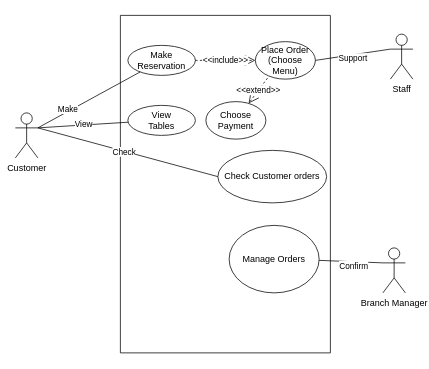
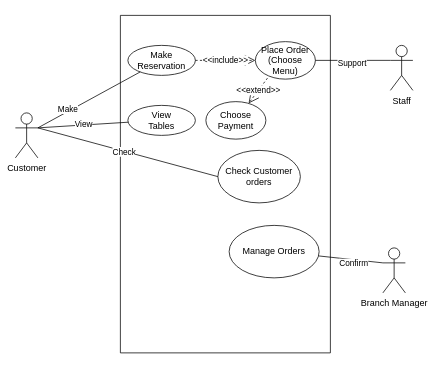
(402, 57) -> (402, 68)
(272, 177) -> (259, 177)
(274, 259) -> (274, 252)
